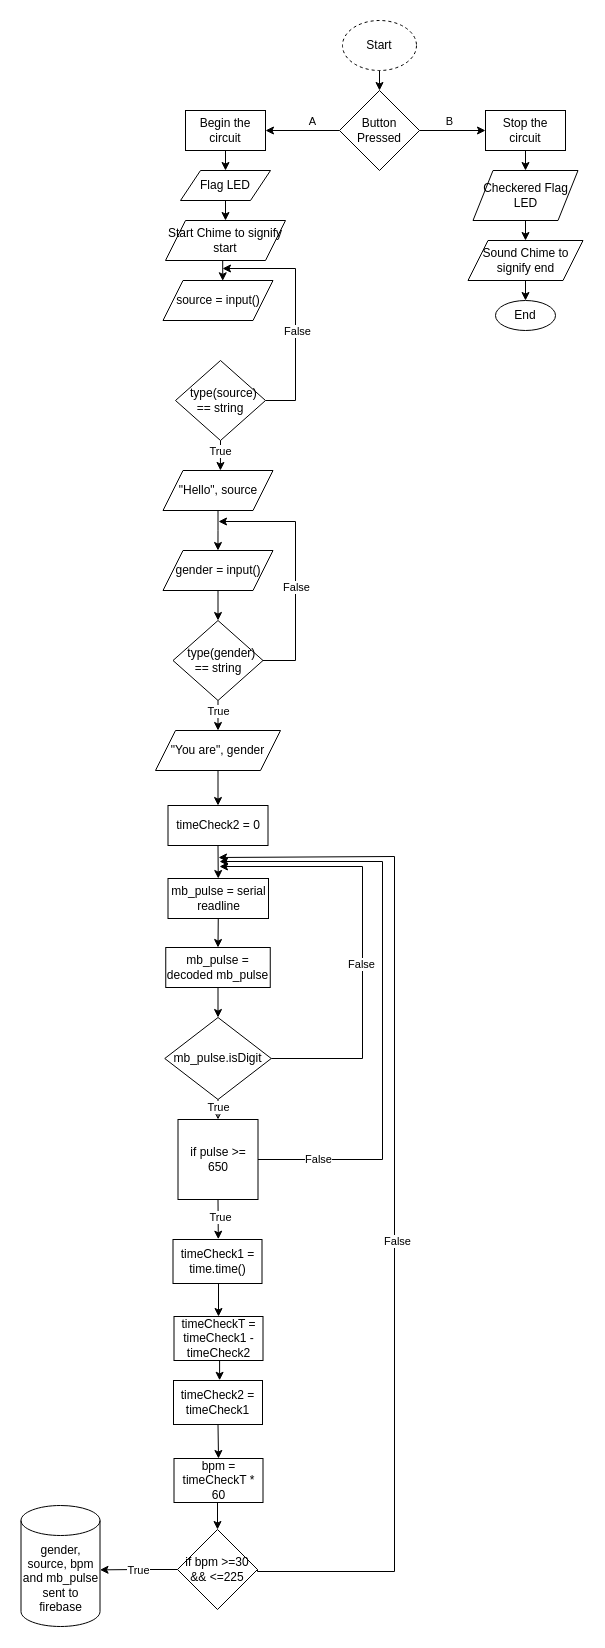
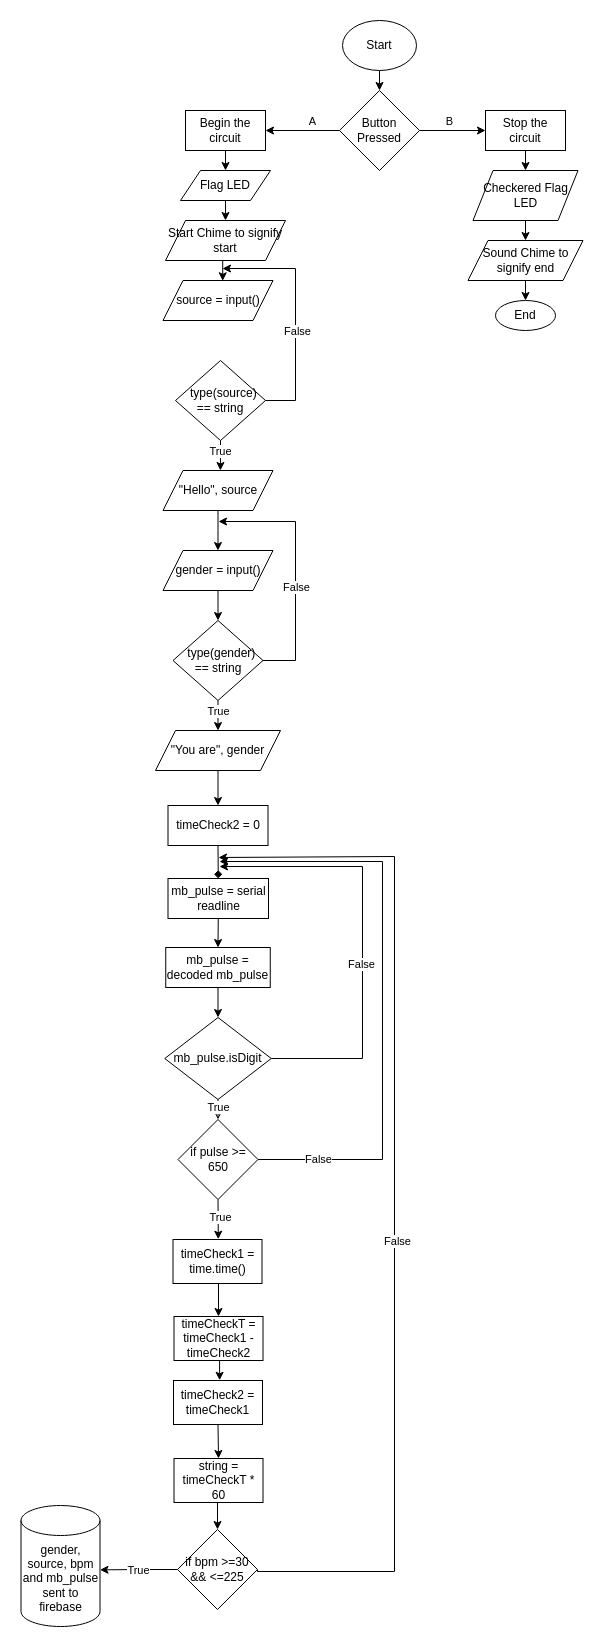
(380, 46) -> (380, 46)
(218, 870) -> (218, 869)
(218, 1160) -> (218, 1160)
(219, 1481) -> (219, 1481)
